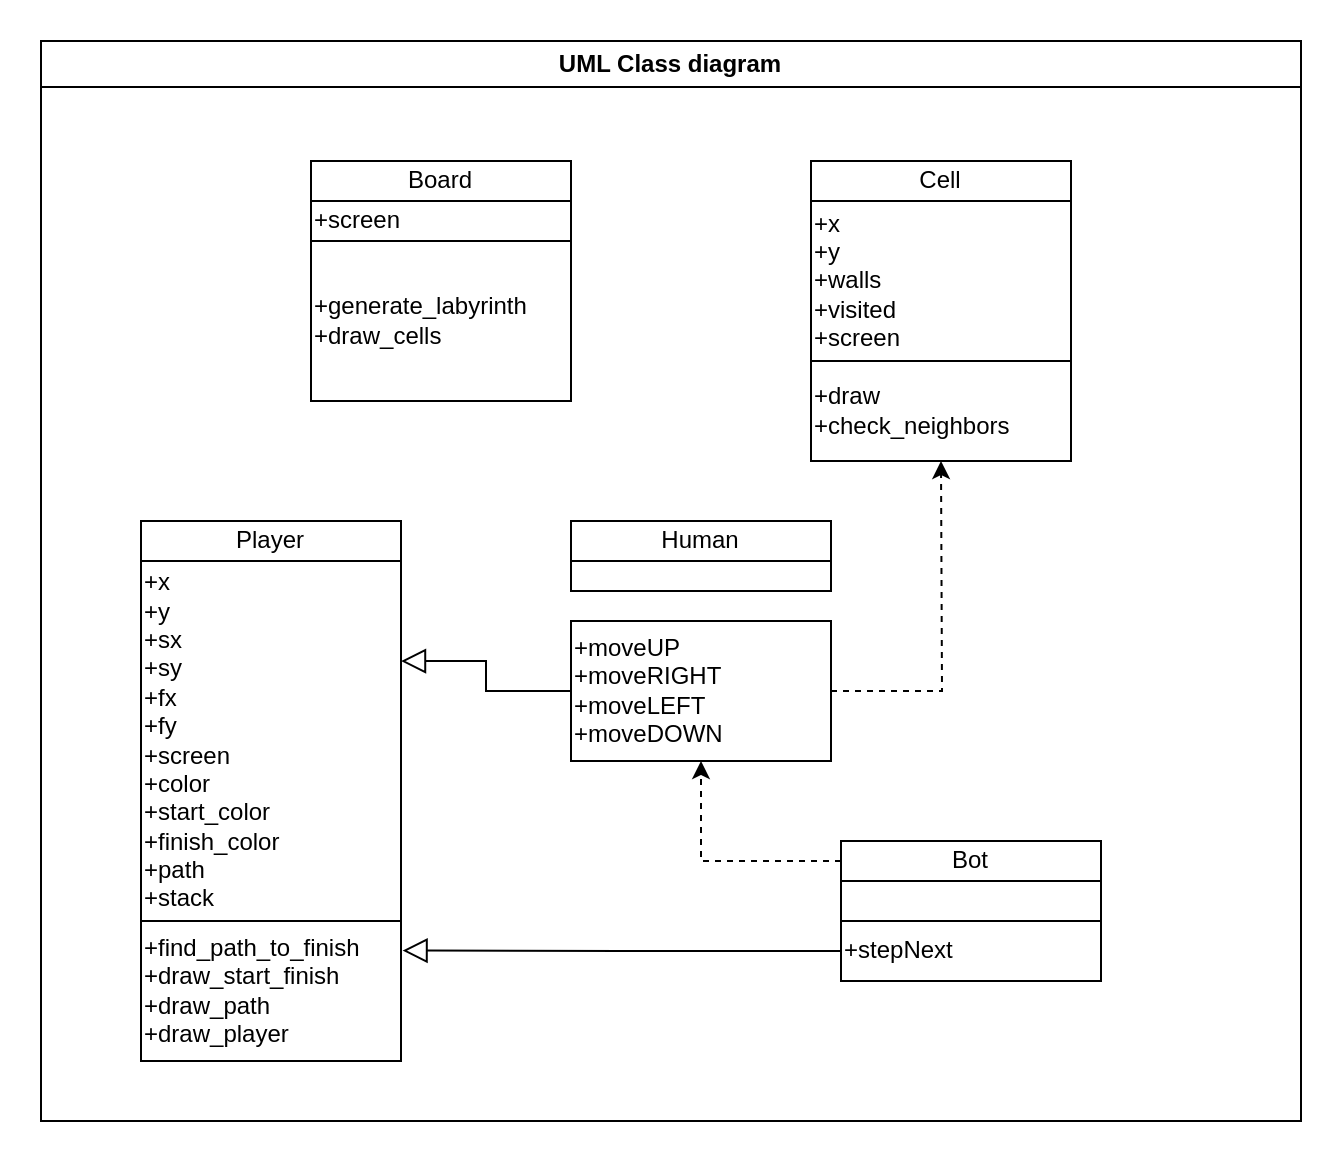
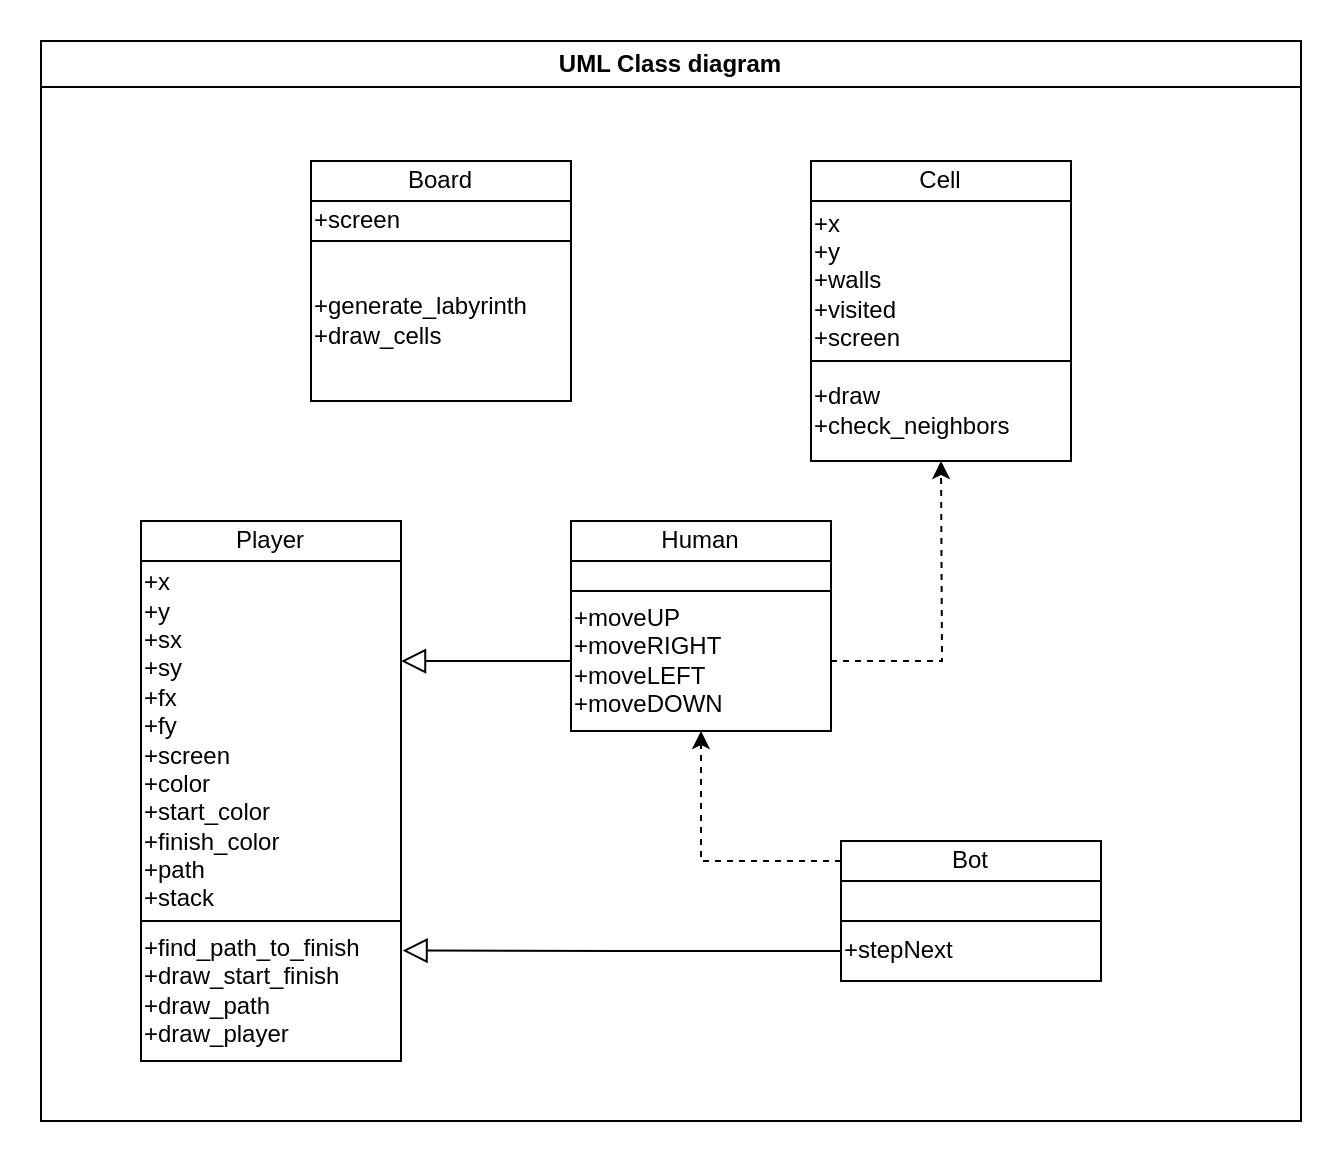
(701, 691) -> (701, 661)
